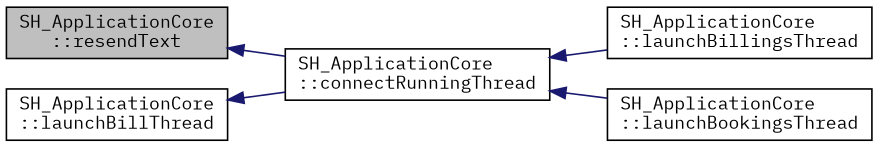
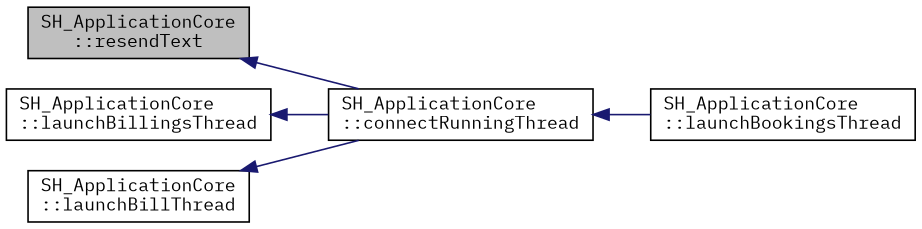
(586, 53) -> (308, 115)
